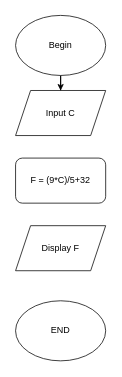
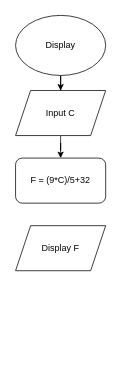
(60, 45) -> (60, 45)
none -> (60, 149)
(60, 330) -> none
